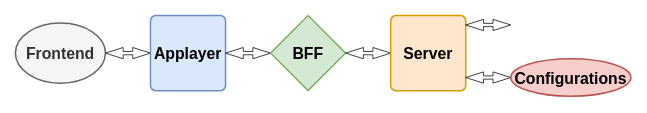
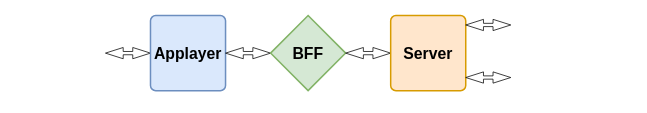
(60, 53) -> none
(570, 77) -> none
